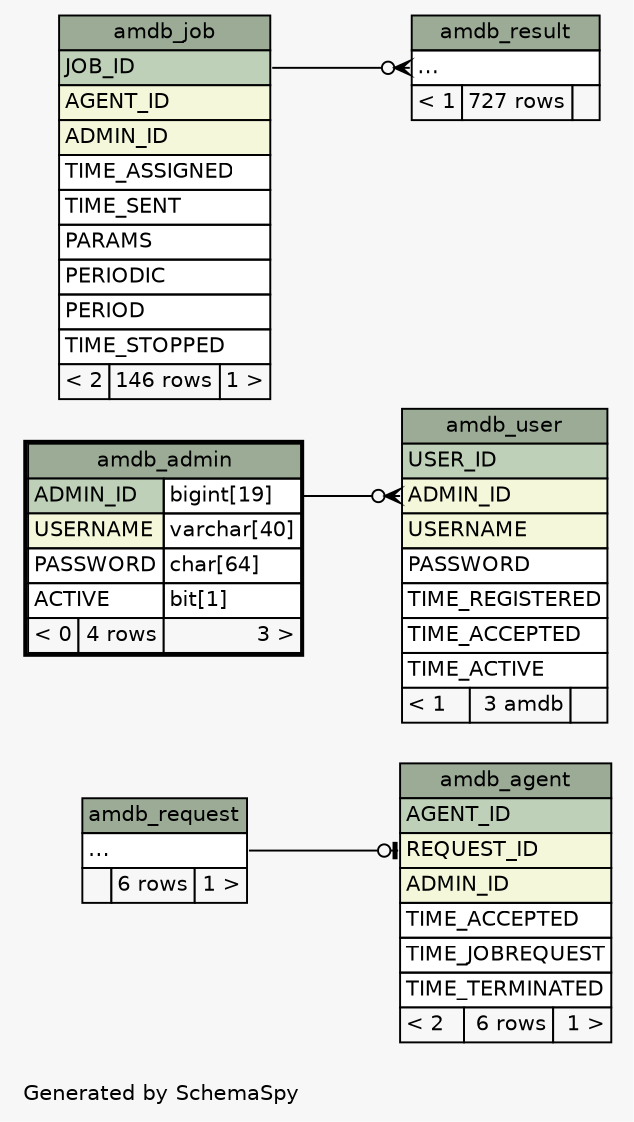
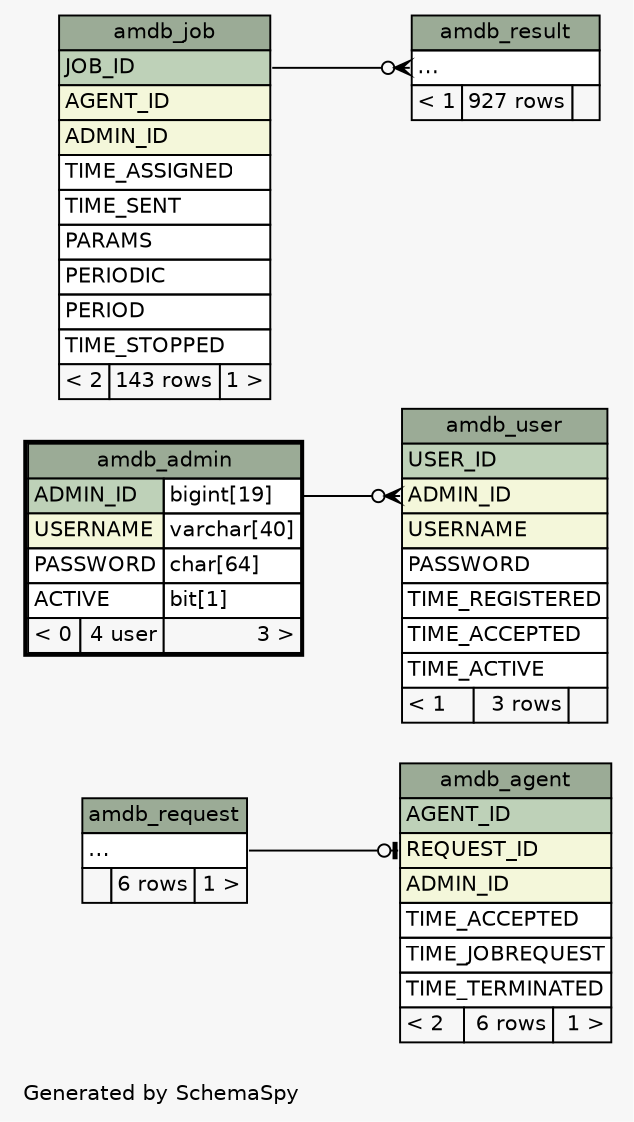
(517, 102) -> (517, 102)
(165, 381) -> (165, 381)
(122, 635) -> (124, 635)
(524, 704) -> (527, 704)
